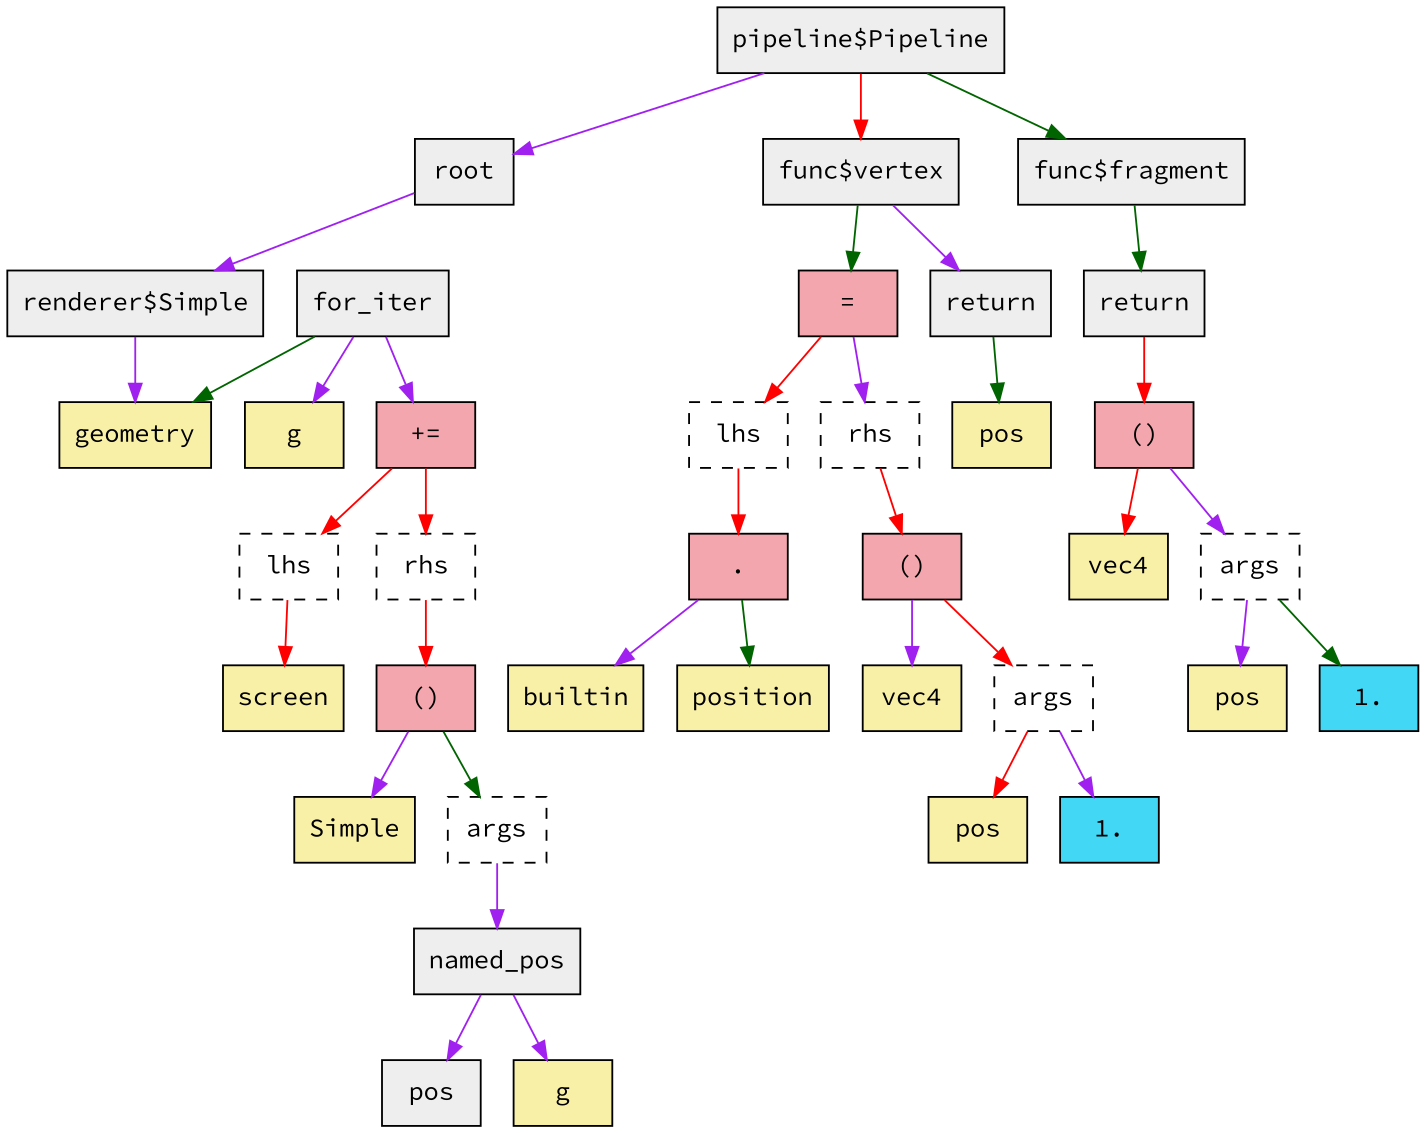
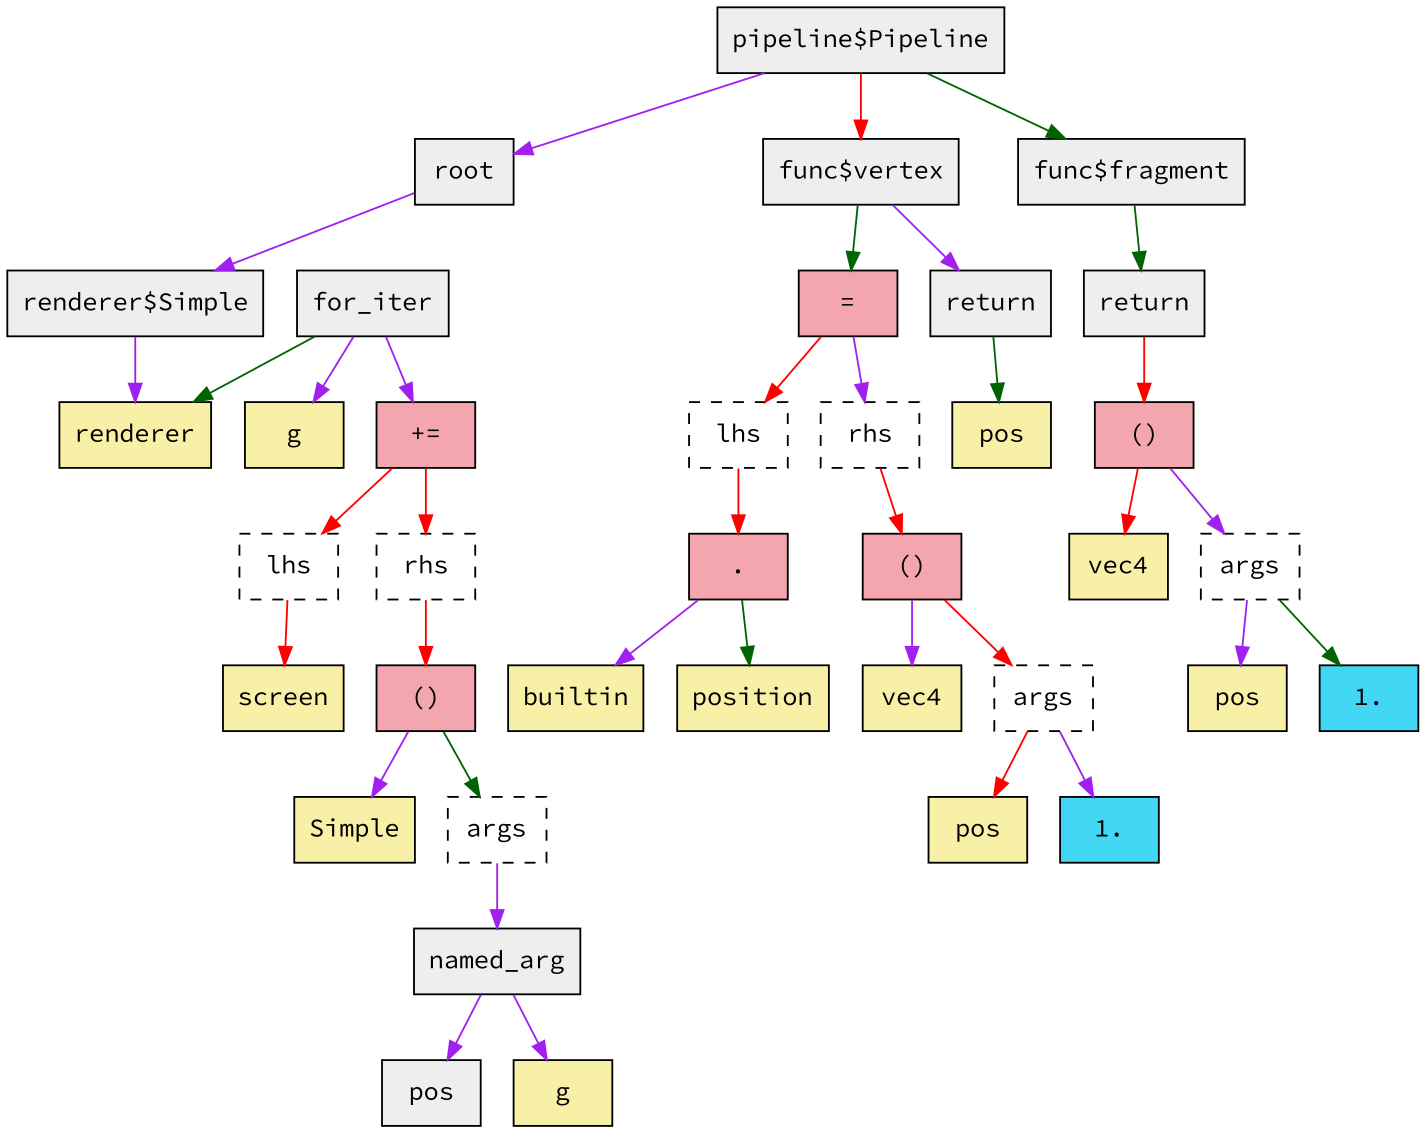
(135, 435) -> (135, 435)
(497, 961) -> (497, 961)
